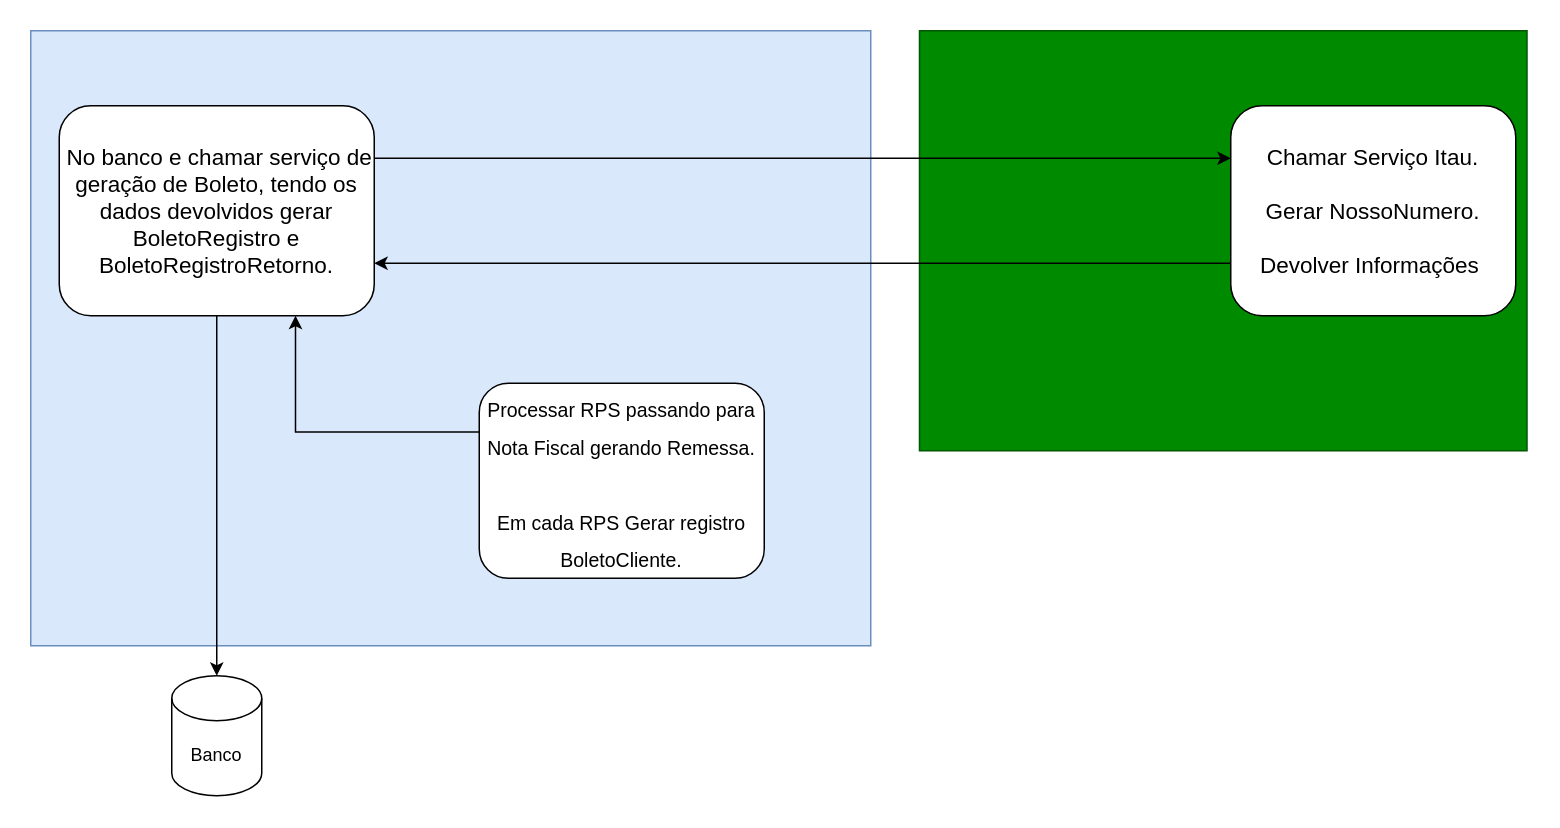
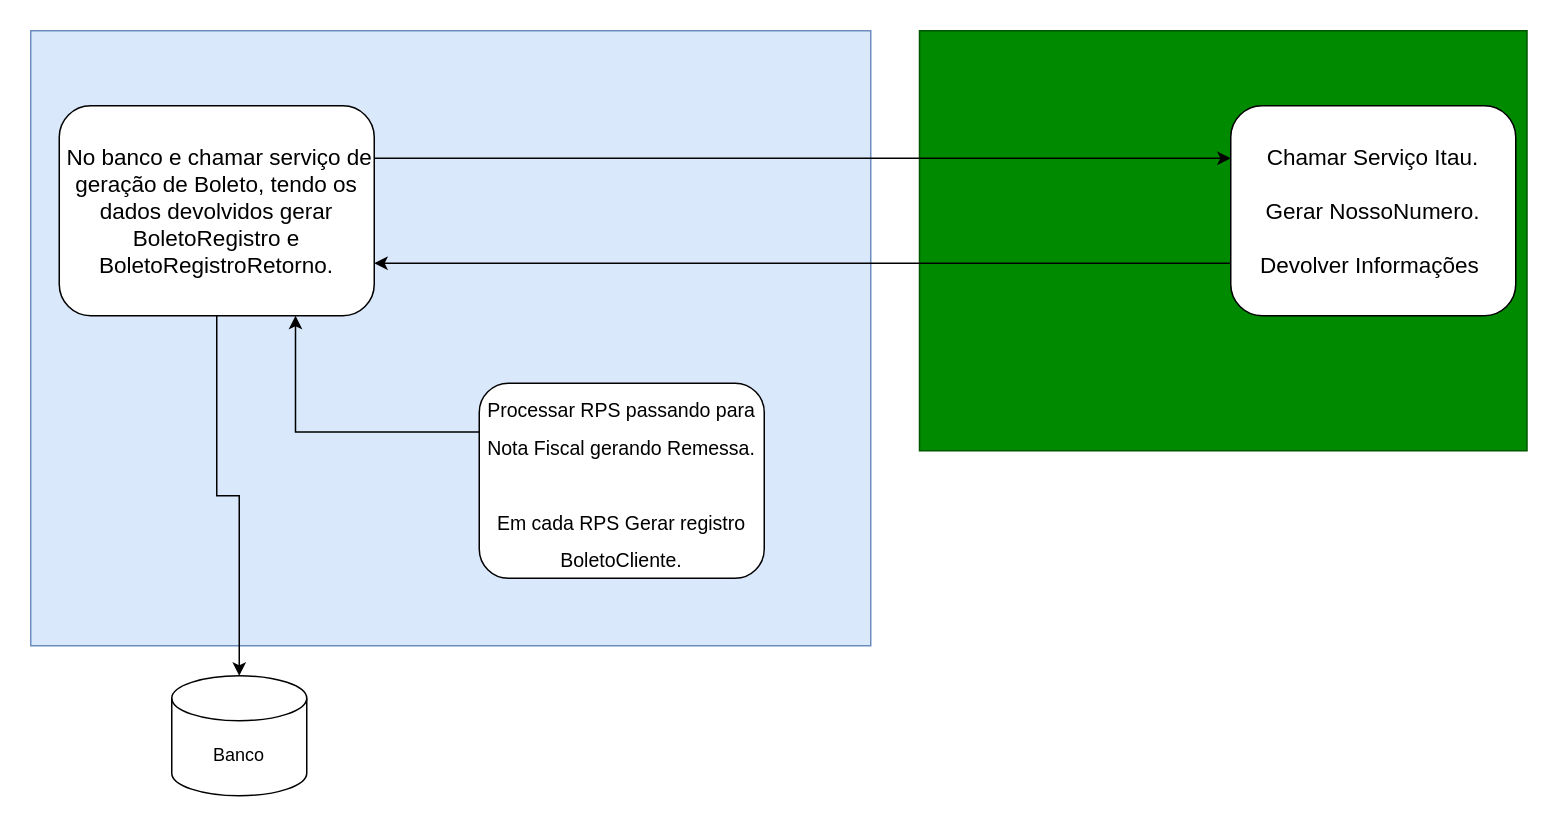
(217, 736) -> (239, 736)
